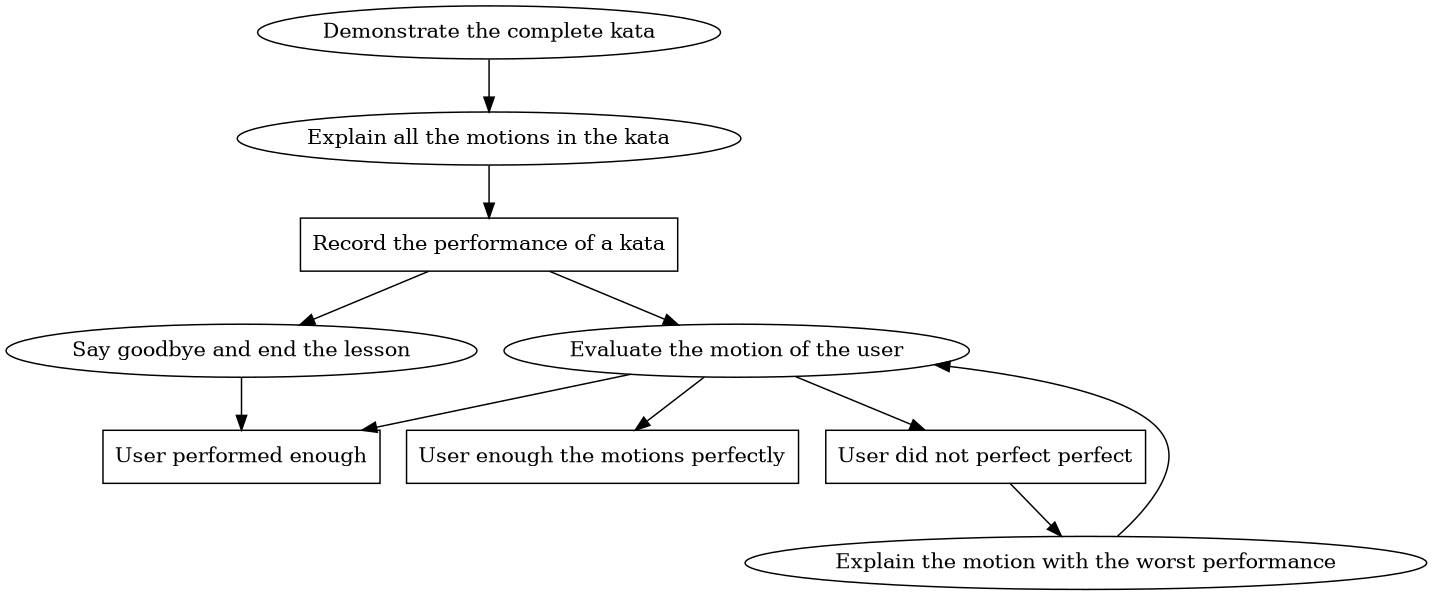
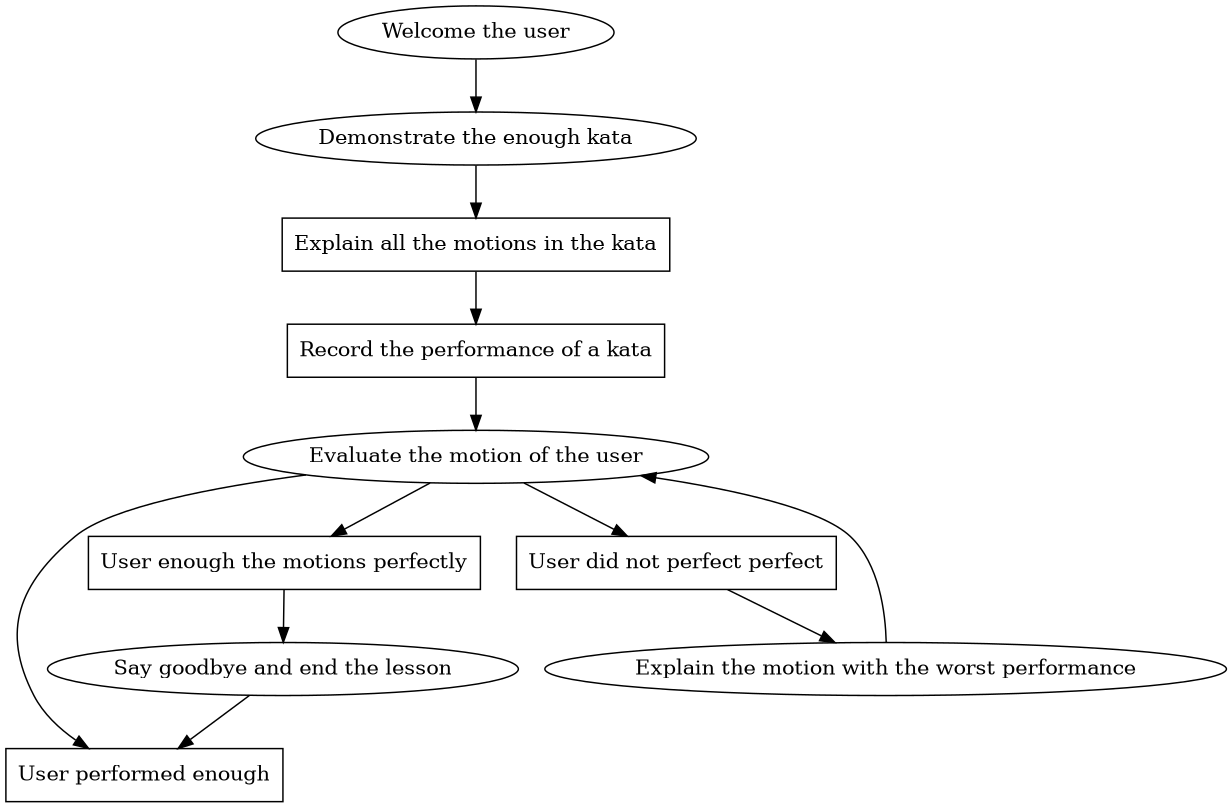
none -> (476, 32)
(489, 32) -> (476, 139)
(489, 139) -> (476, 245)
(371, 295) -> (284, 609)
